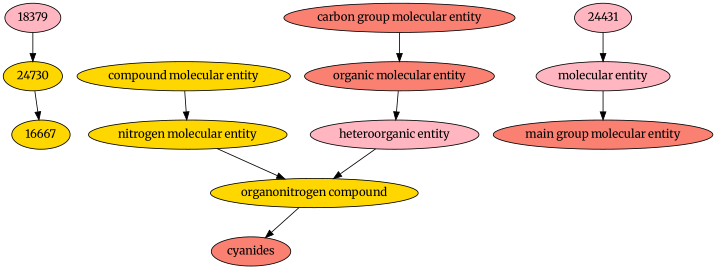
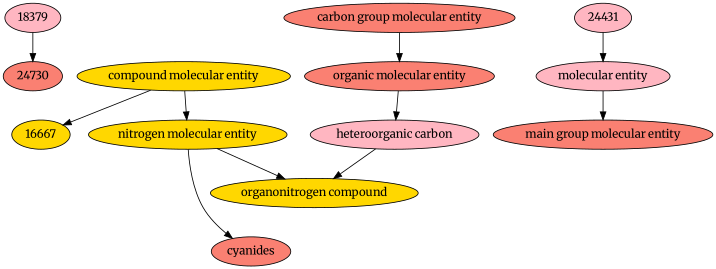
(33, 76) -> (33, 76)
(36, 101) -> (111, 106)
(395, 135) -> (395, 135)
(285, 220) -> (198, 196)
